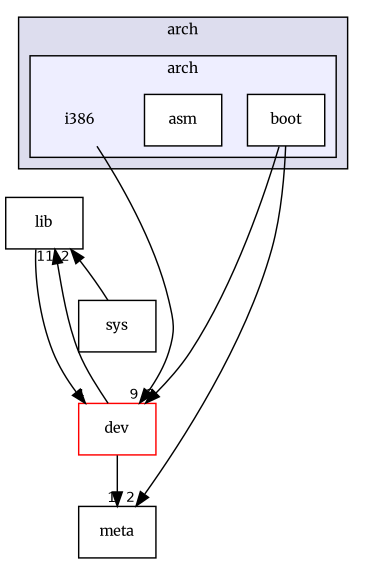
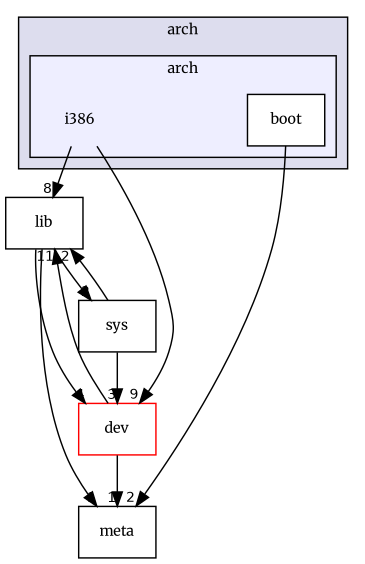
(183, 120) -> none
none -> (65, 165)
none -> (67, 269)
(231, 277) -> (117, 371)
none -> (46, 376)
